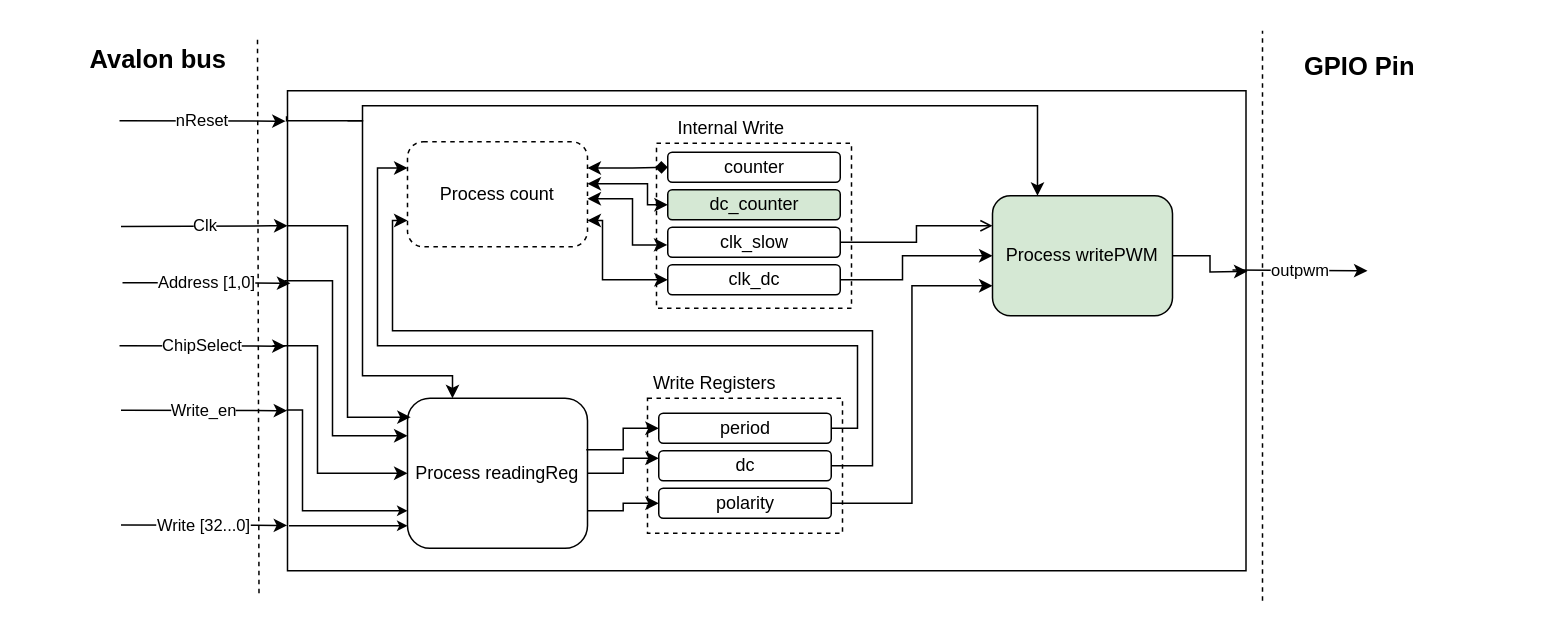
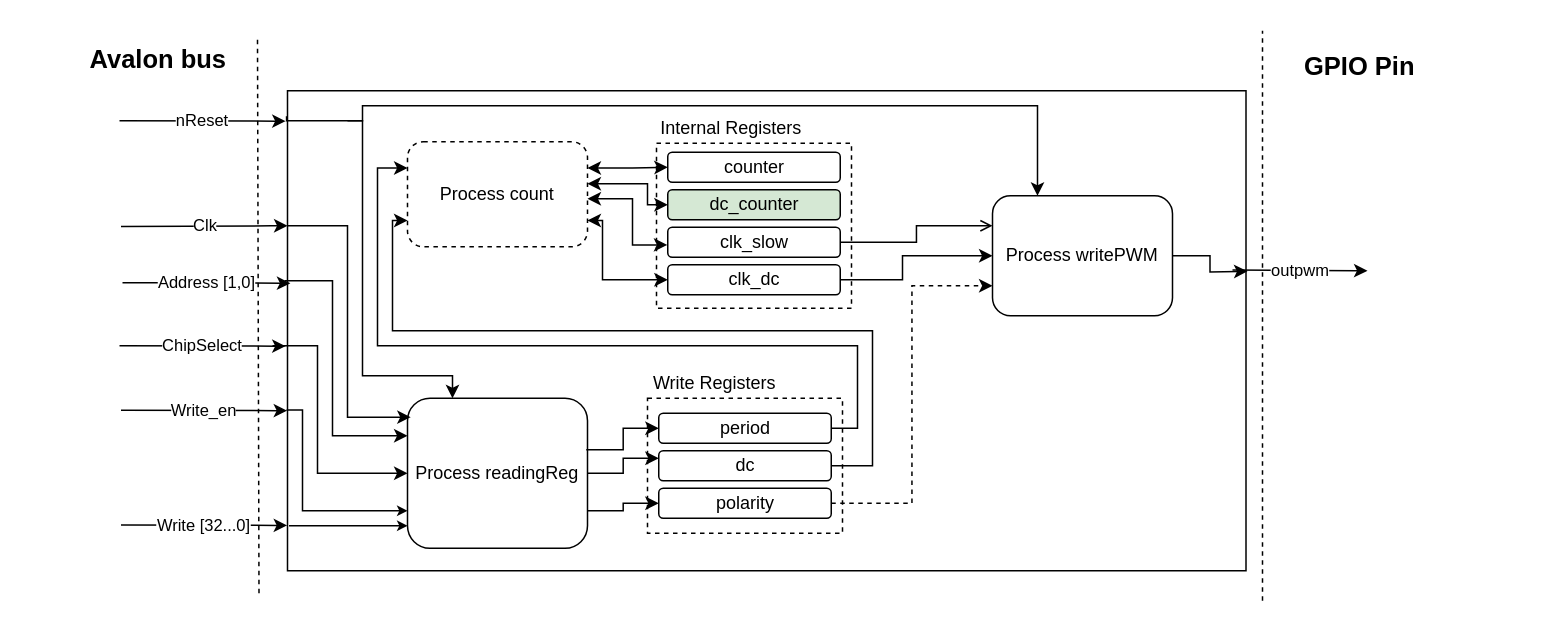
(731, 128) -> (731, 128)
(654, 168) -> (655, 168)
(1082, 256) -> (1082, 256)
(912, 398) -> (912, 398)
